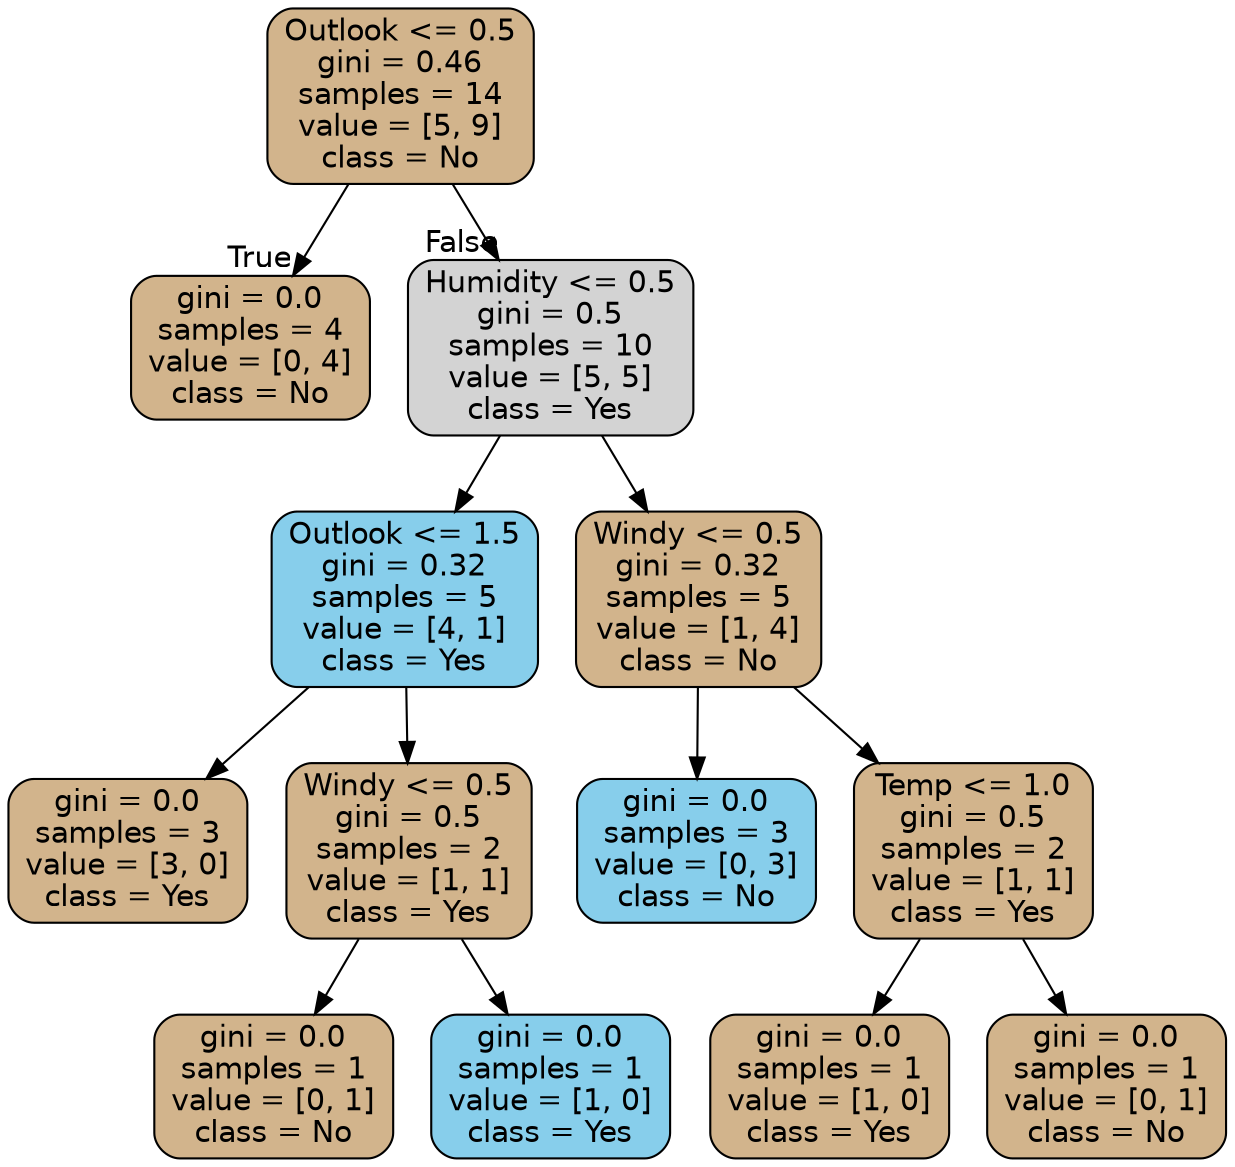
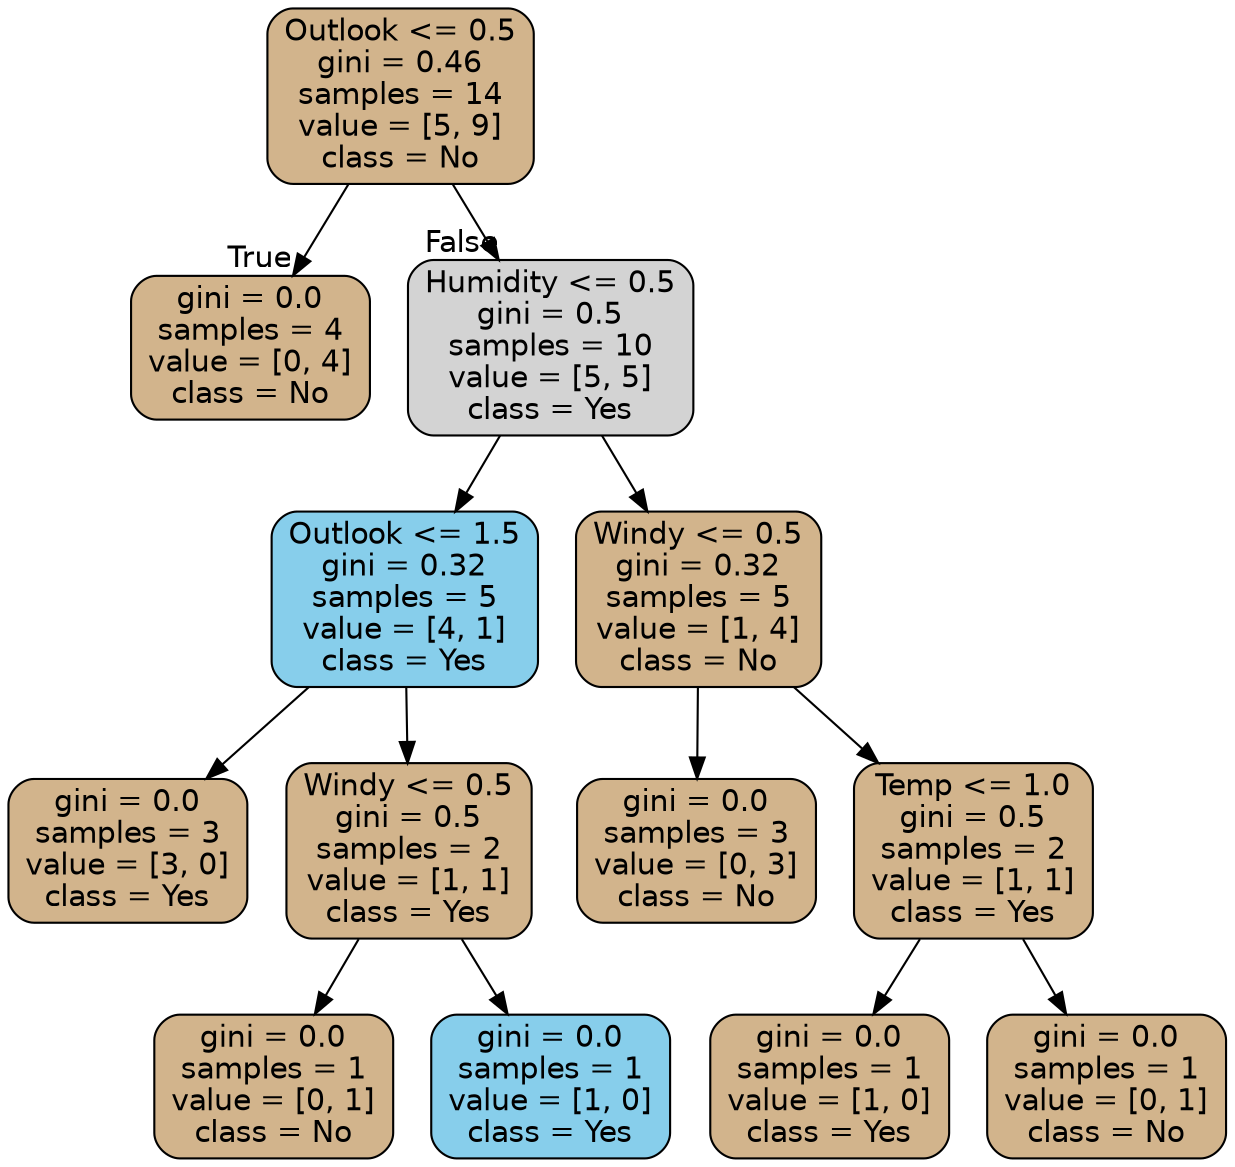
(697, 851) -> (697, 851)
